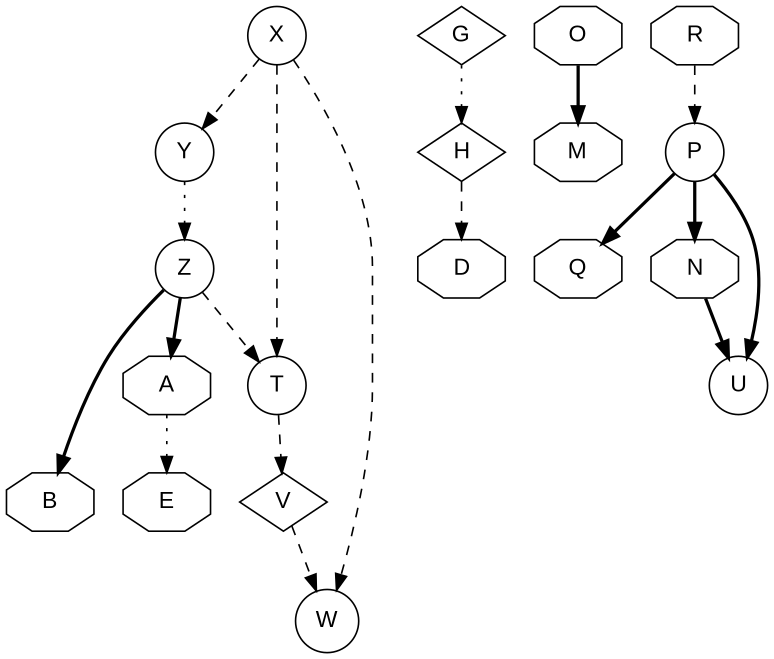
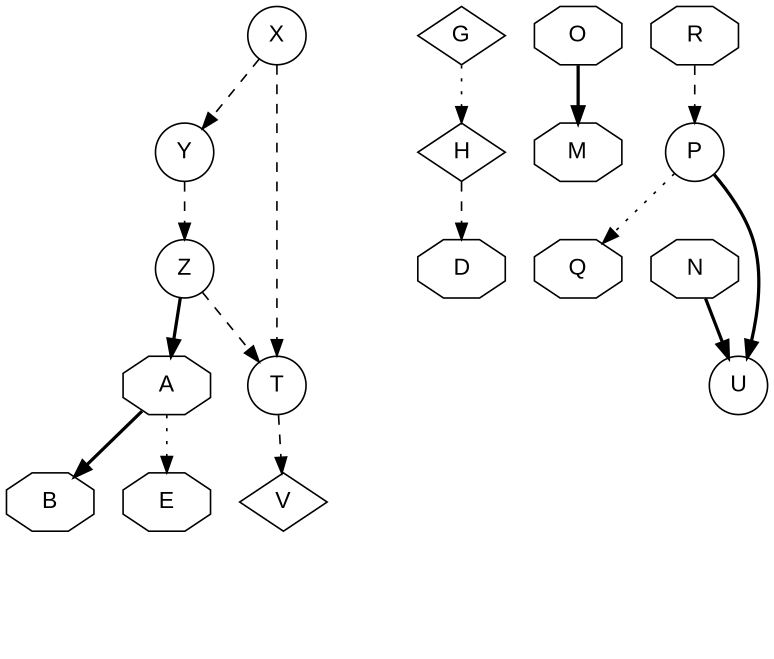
(185, 203) -> (185, 203)
(644, 203) -> (644, 203)
(695, 203) -> none
(102, 367) -> (114, 438)
(327, 621) -> none
